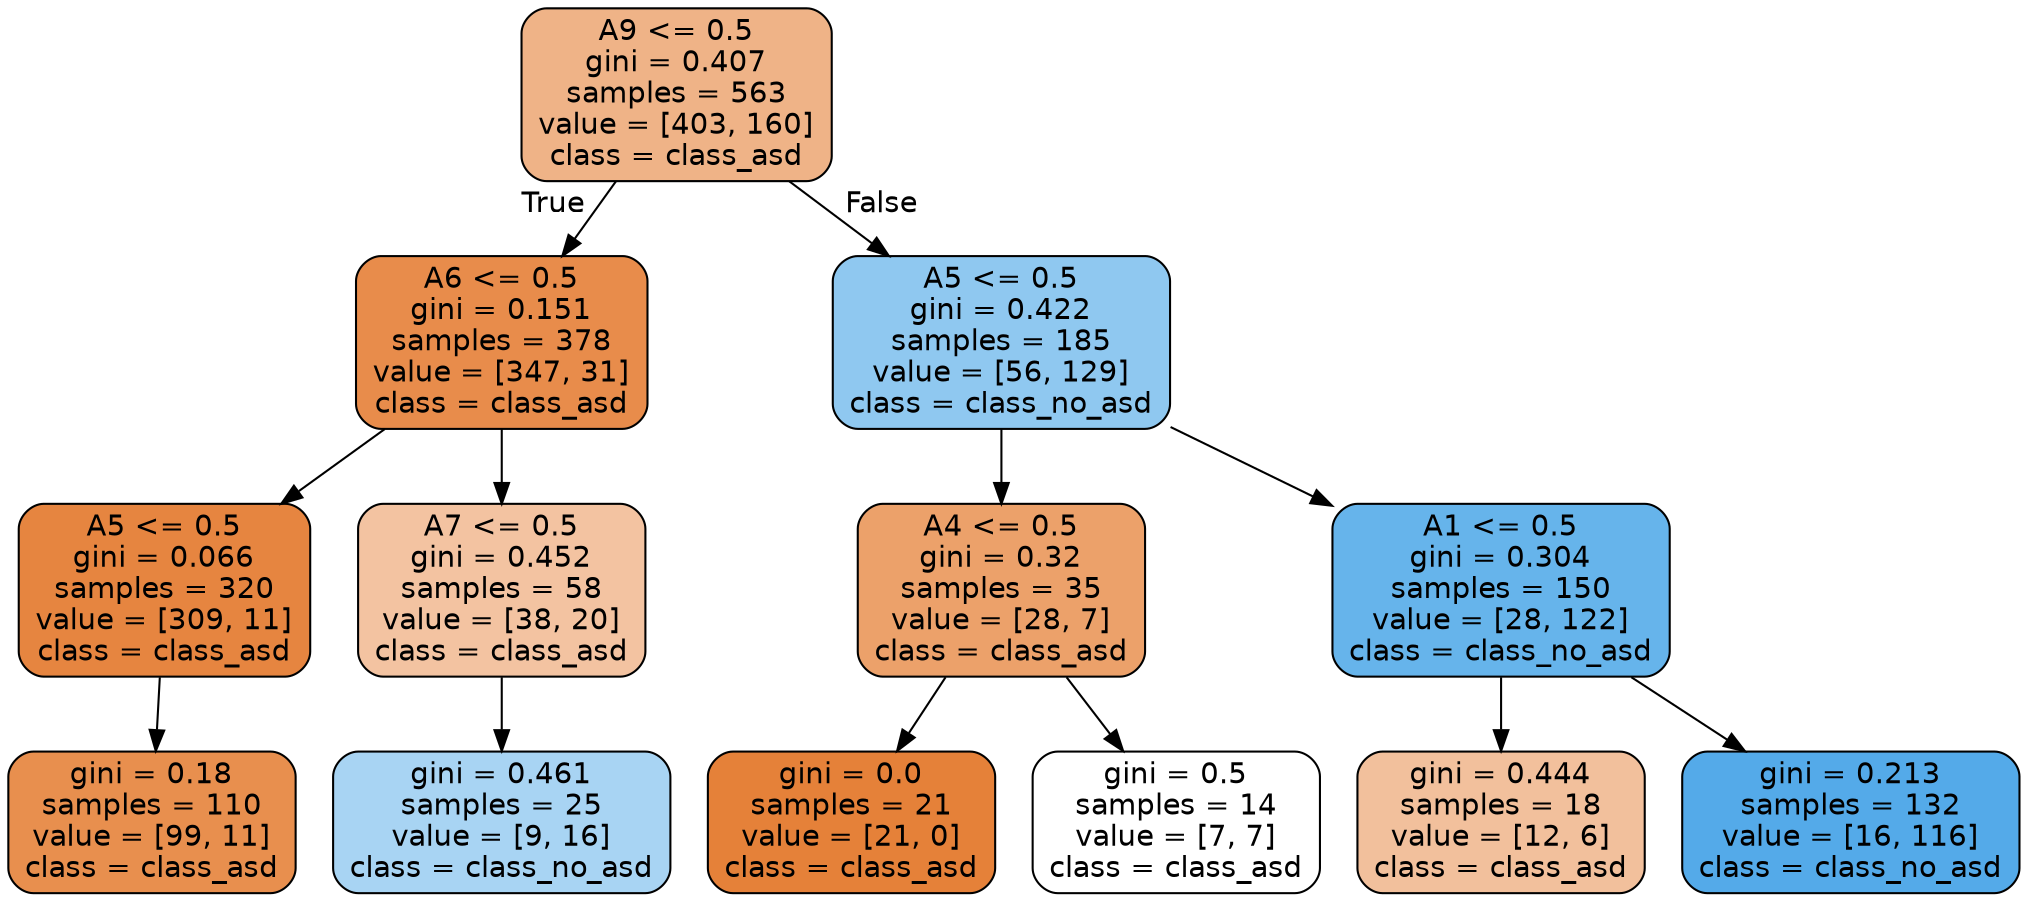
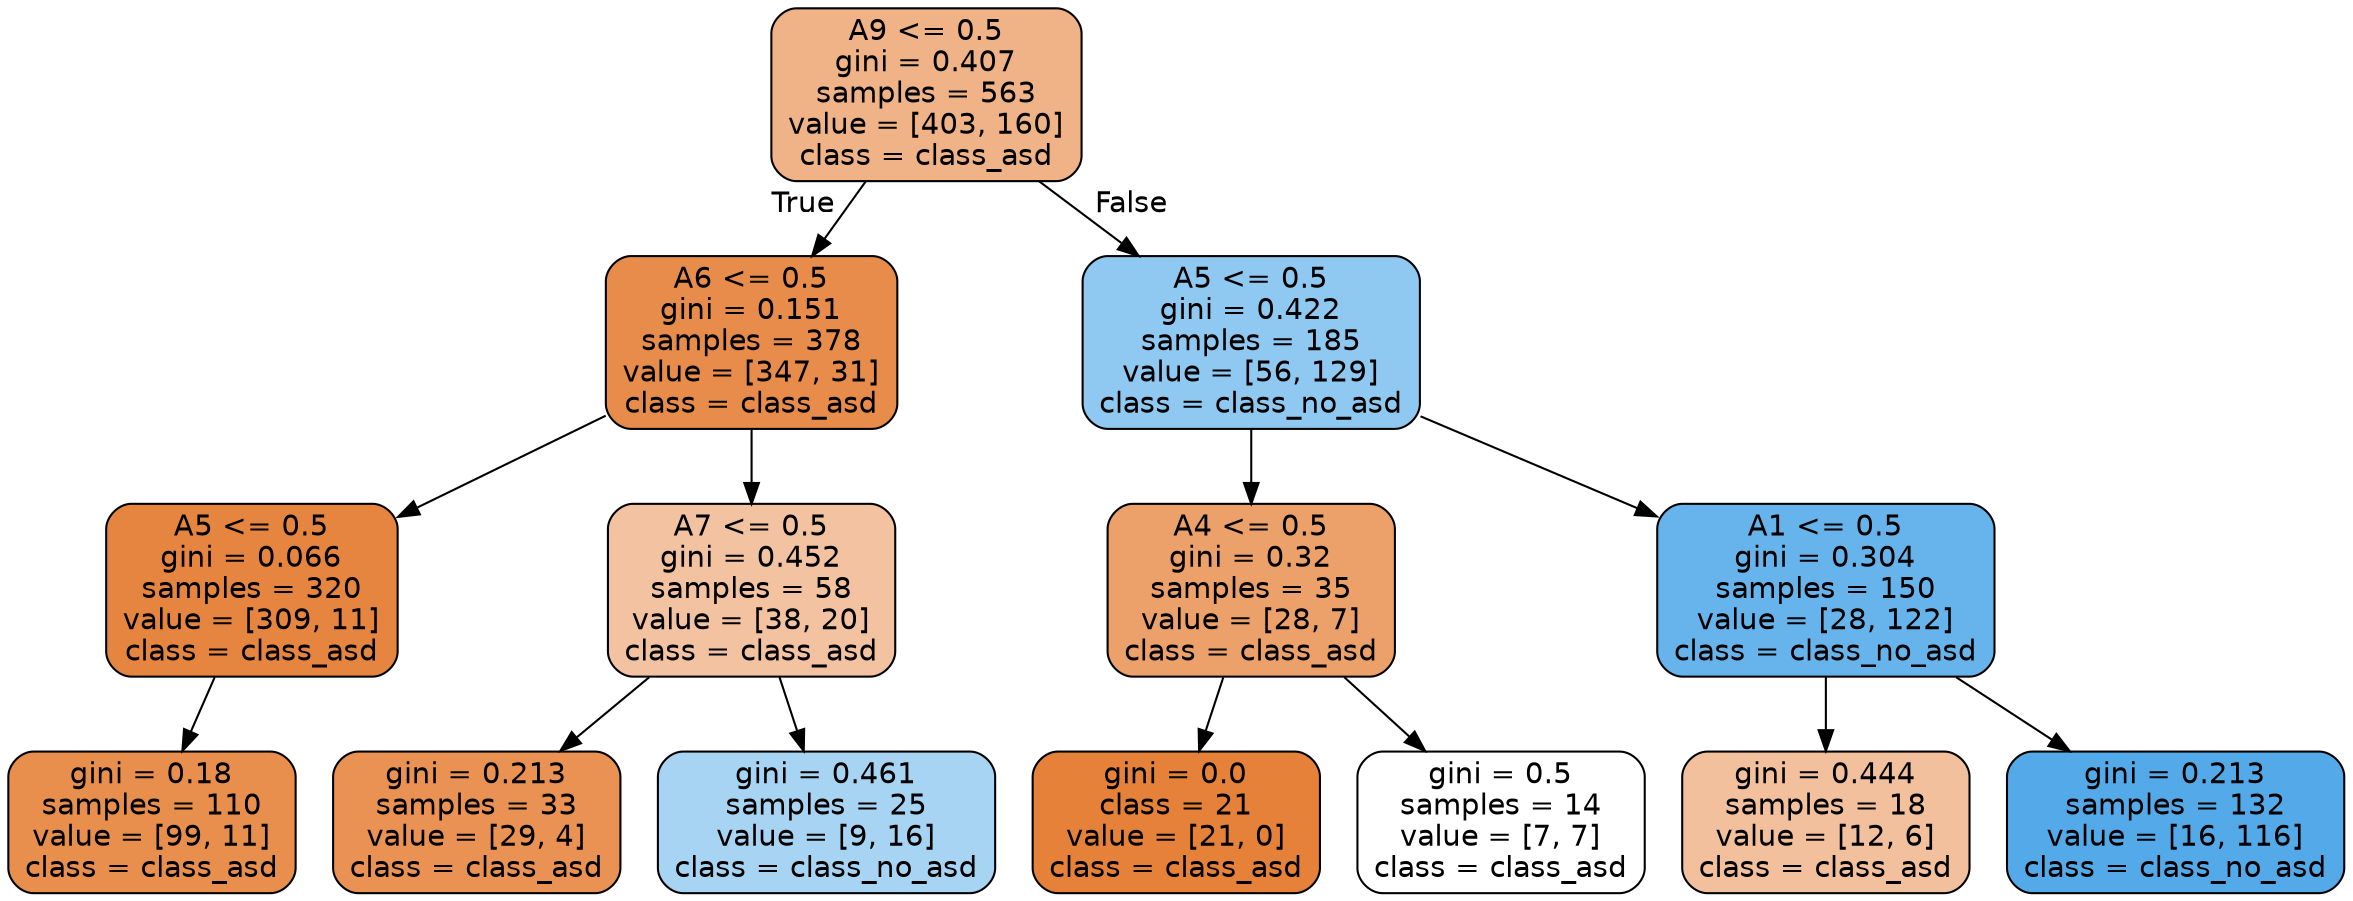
none -> (477, 822)
(852, 822) -> (1176, 822)
